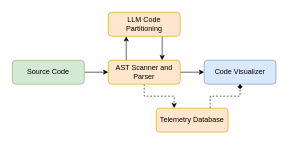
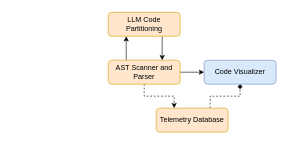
(48, 72) -> none
(102, 72) -> none
